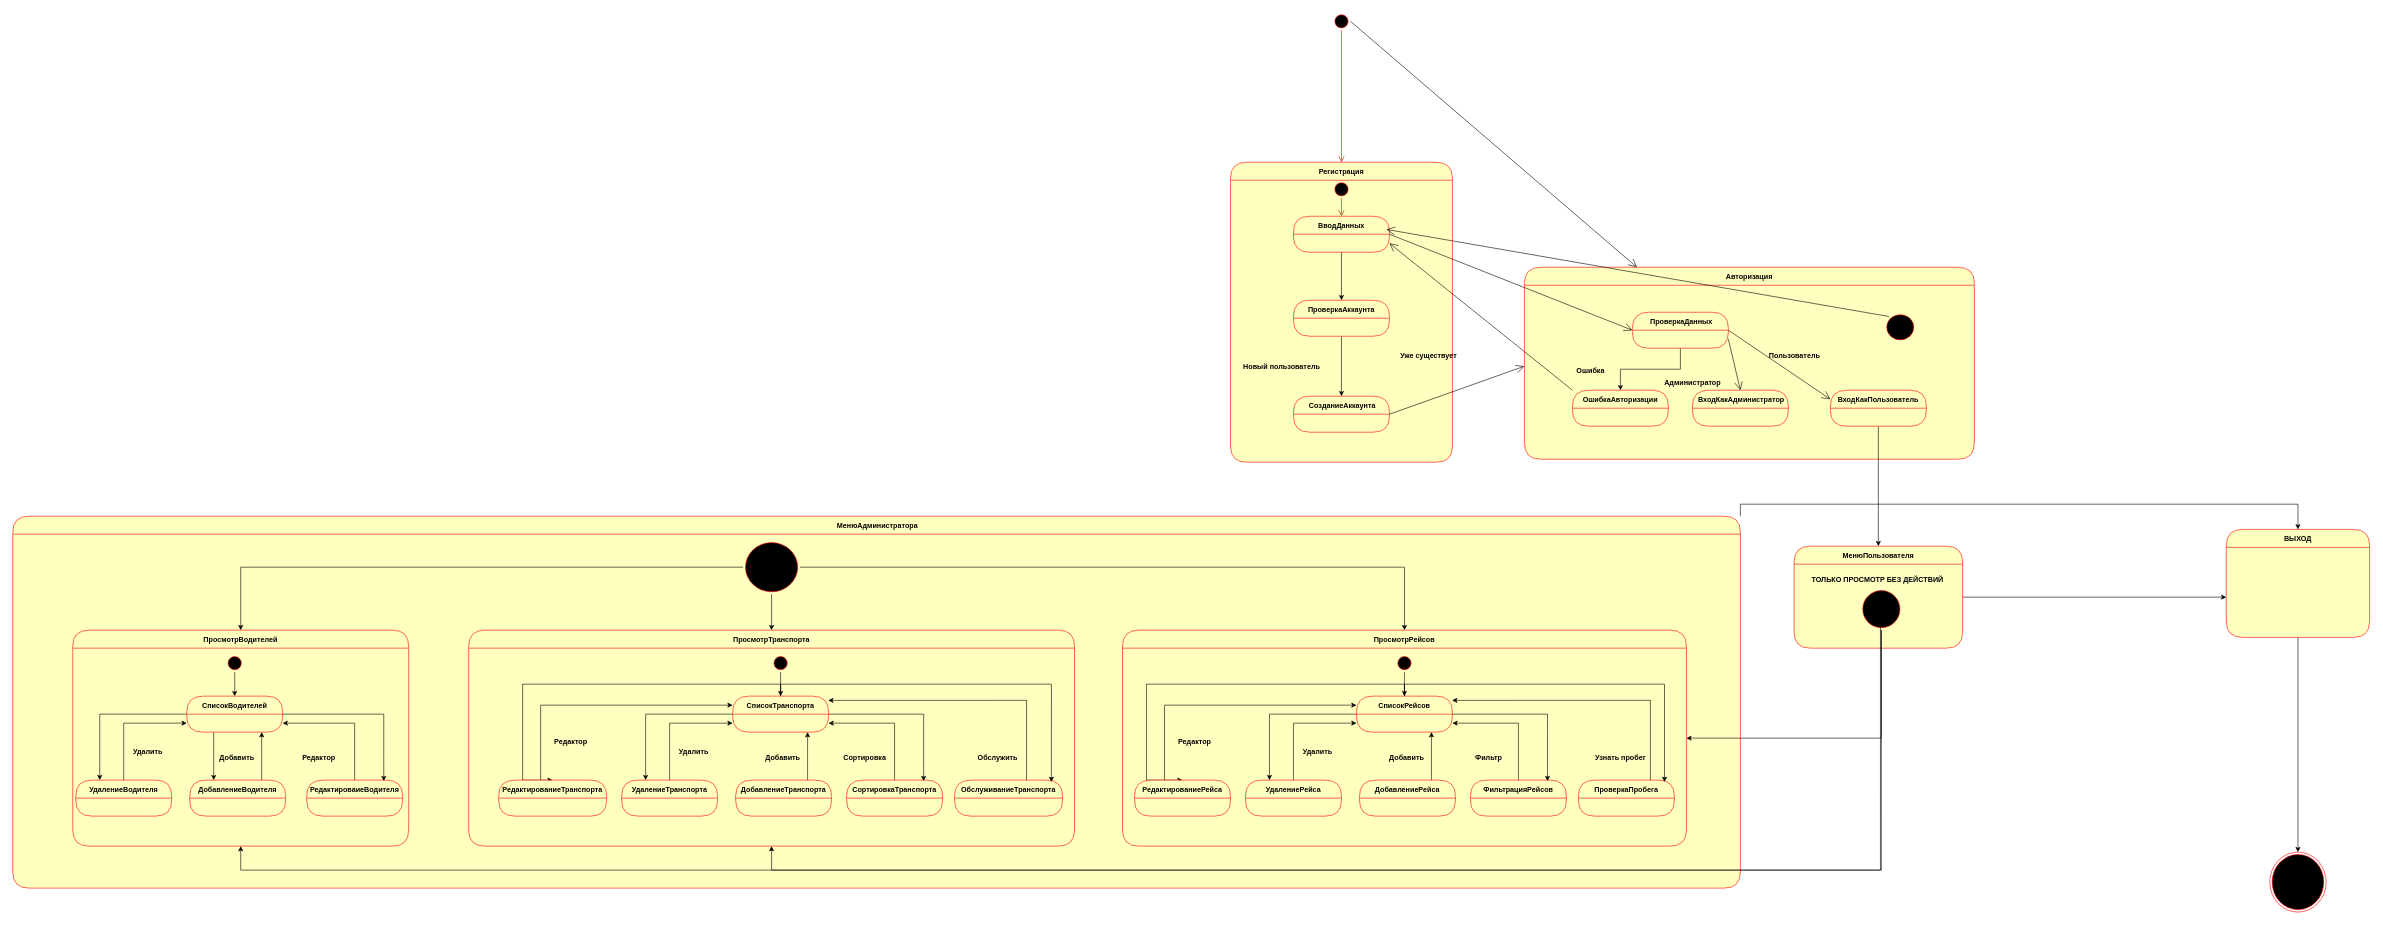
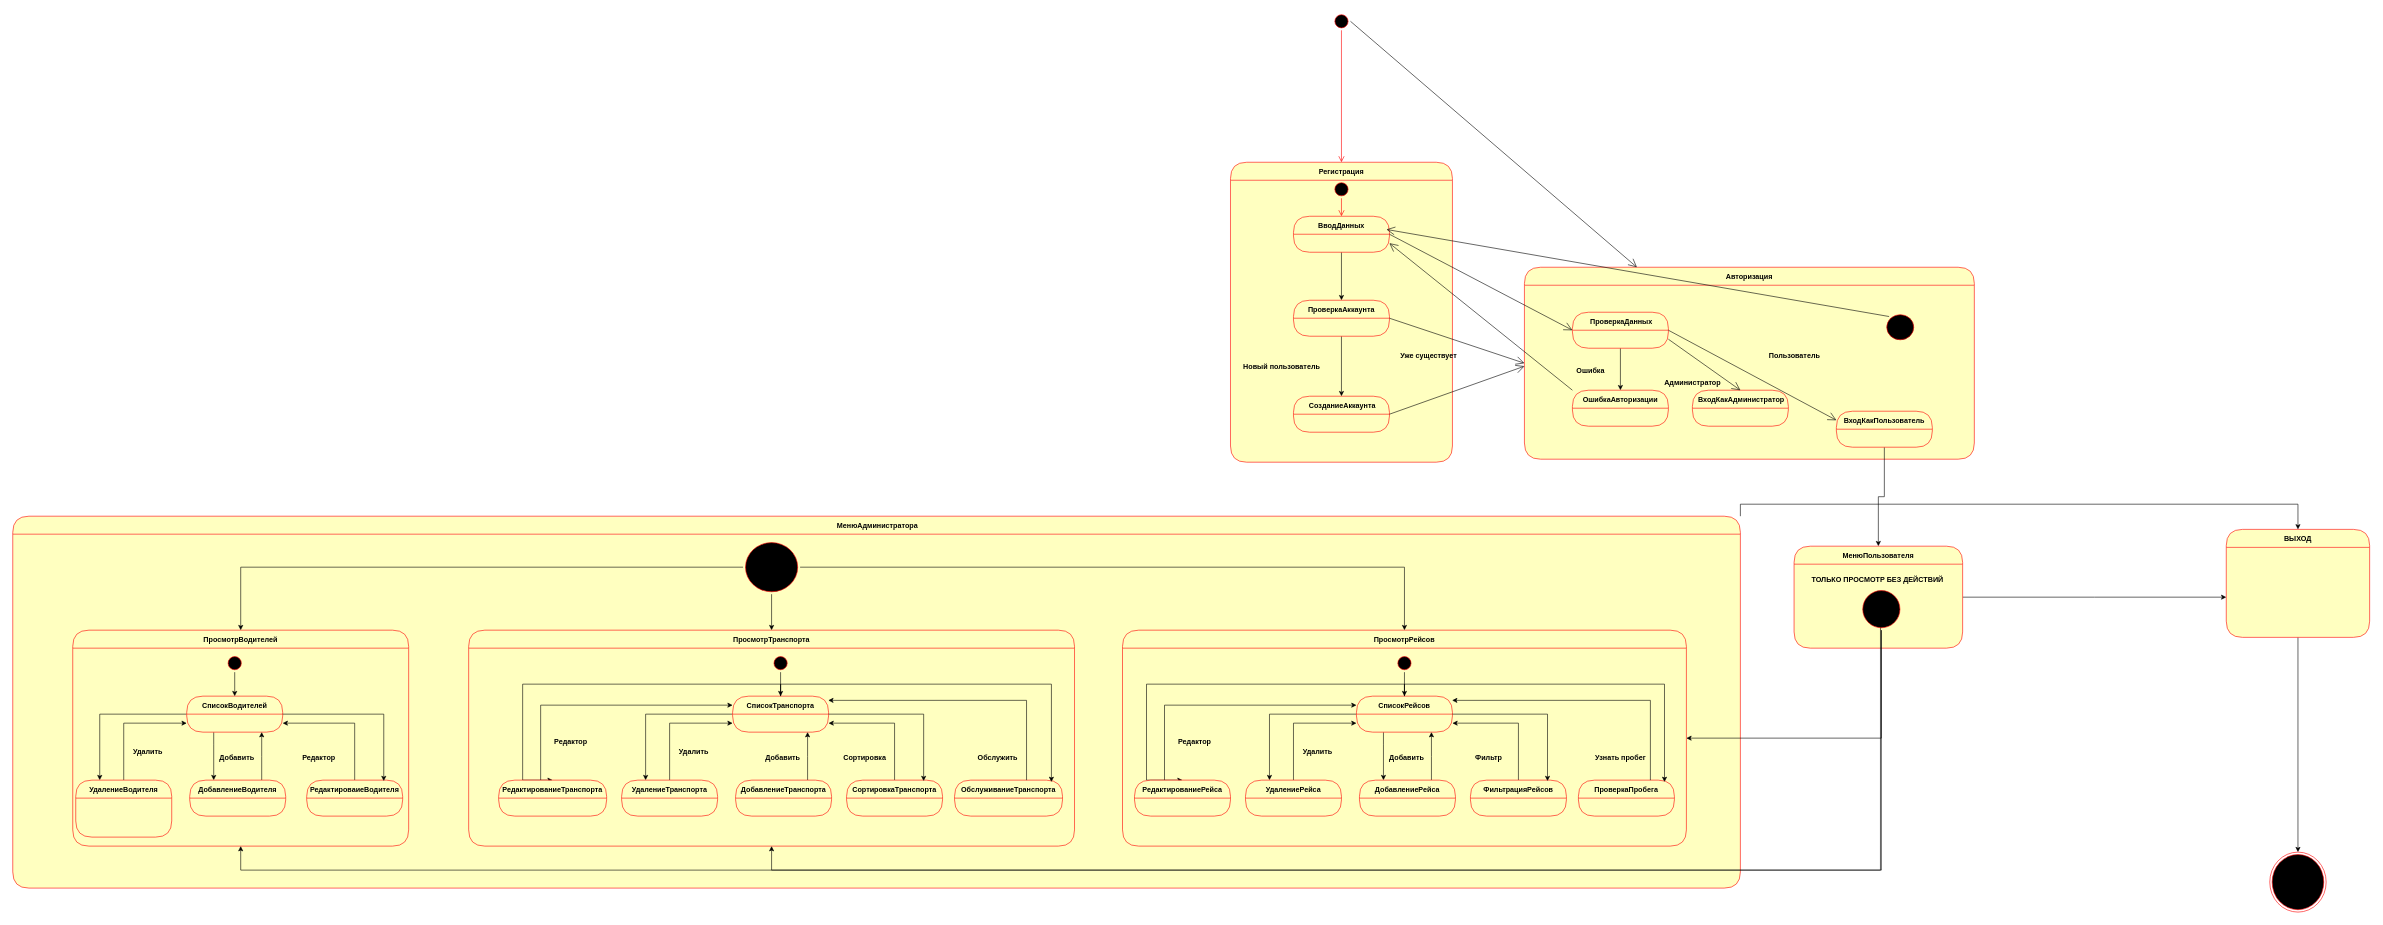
(1680, 330) -> (1620, 330)
none -> (1456, 341)
(1878, 408) -> (1884, 429)
none -> (1383, 754)
(123, 798) -> (123, 809)
